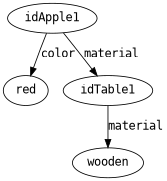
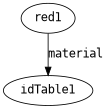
(52, 18) -> (48, 18)
(26, 91) -> none
(108, 163) -> none
